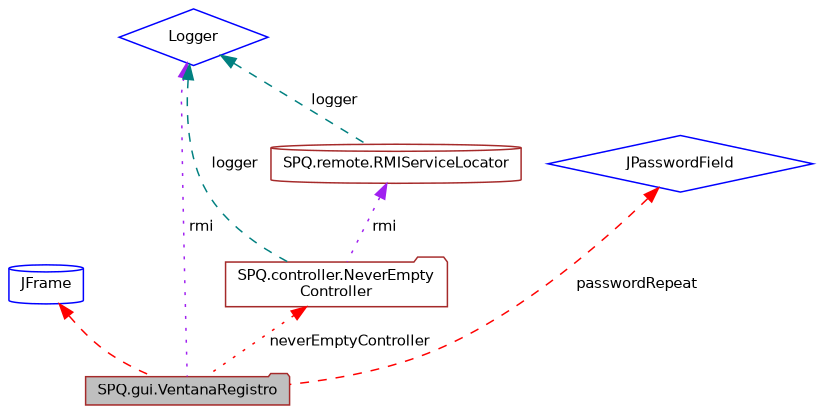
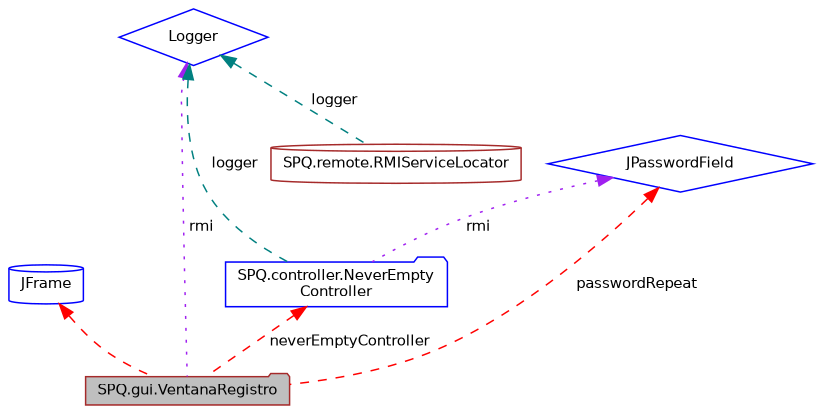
(363, 230) -> (481, 212)
(336, 284) -> (336, 284)
(250, 346) -> (250, 346)
